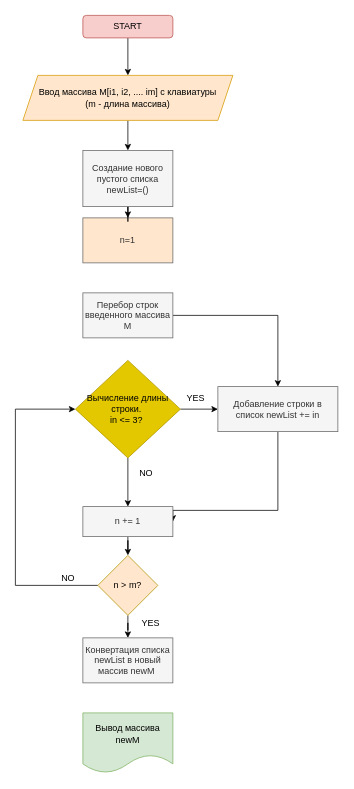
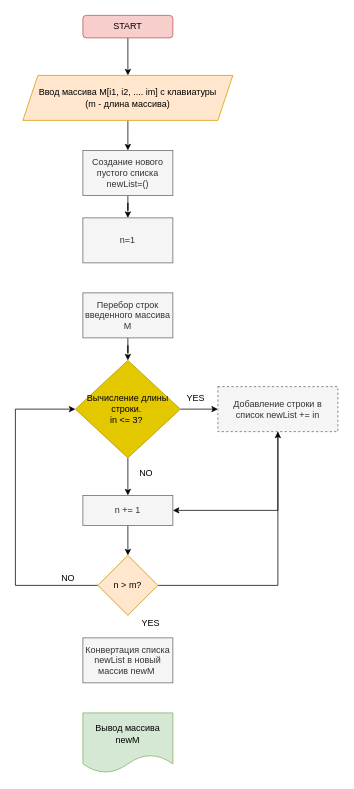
(128, 179) -> (128, 173)
(128, 240) -> (128, 240)
(226, 315) -> (128, 350)
(278, 409) -> (278, 409)
(128, 522) -> (128, 510)
(128, 627) -> (255, 585)
